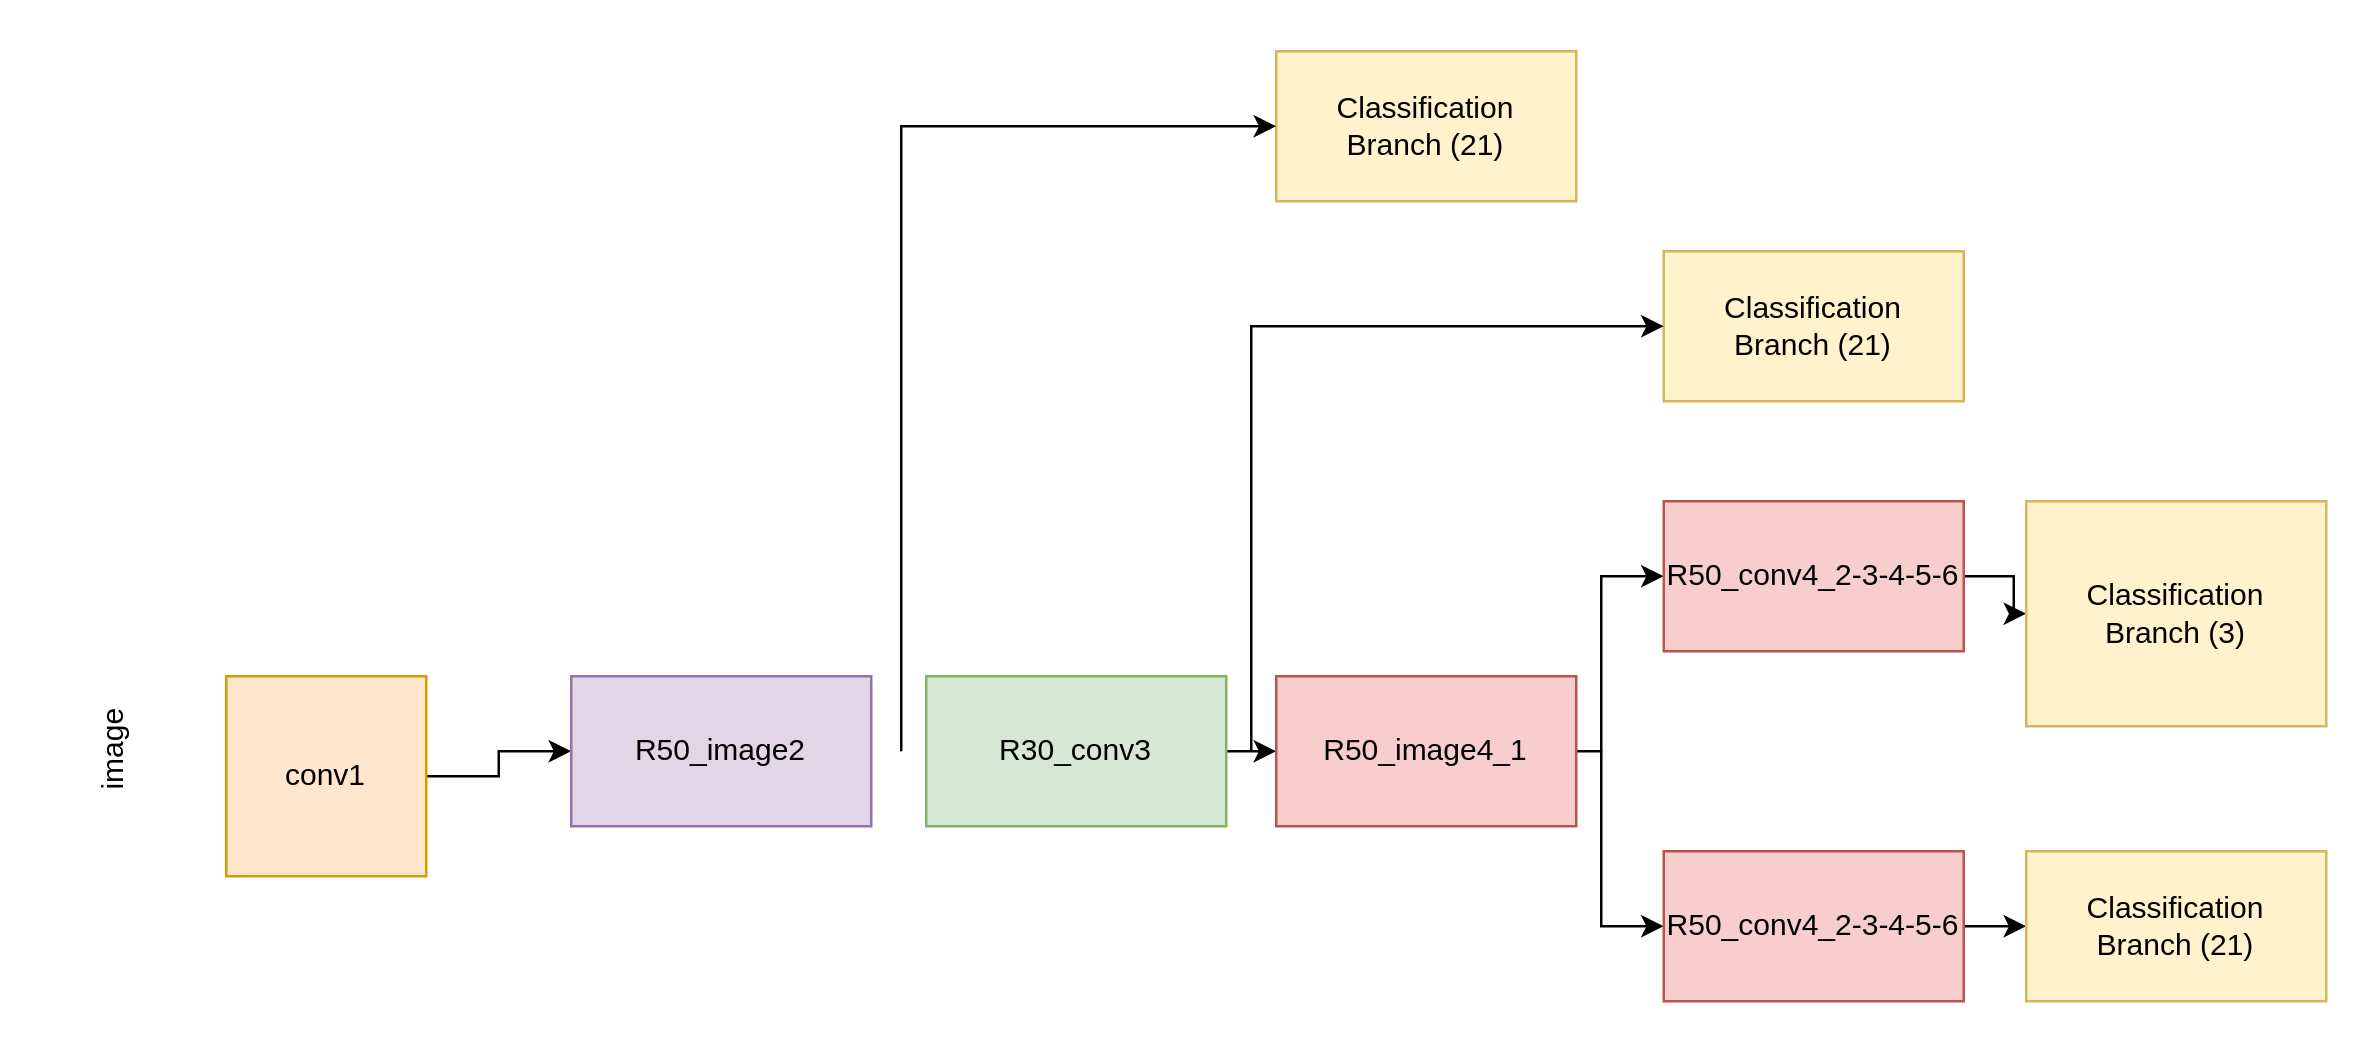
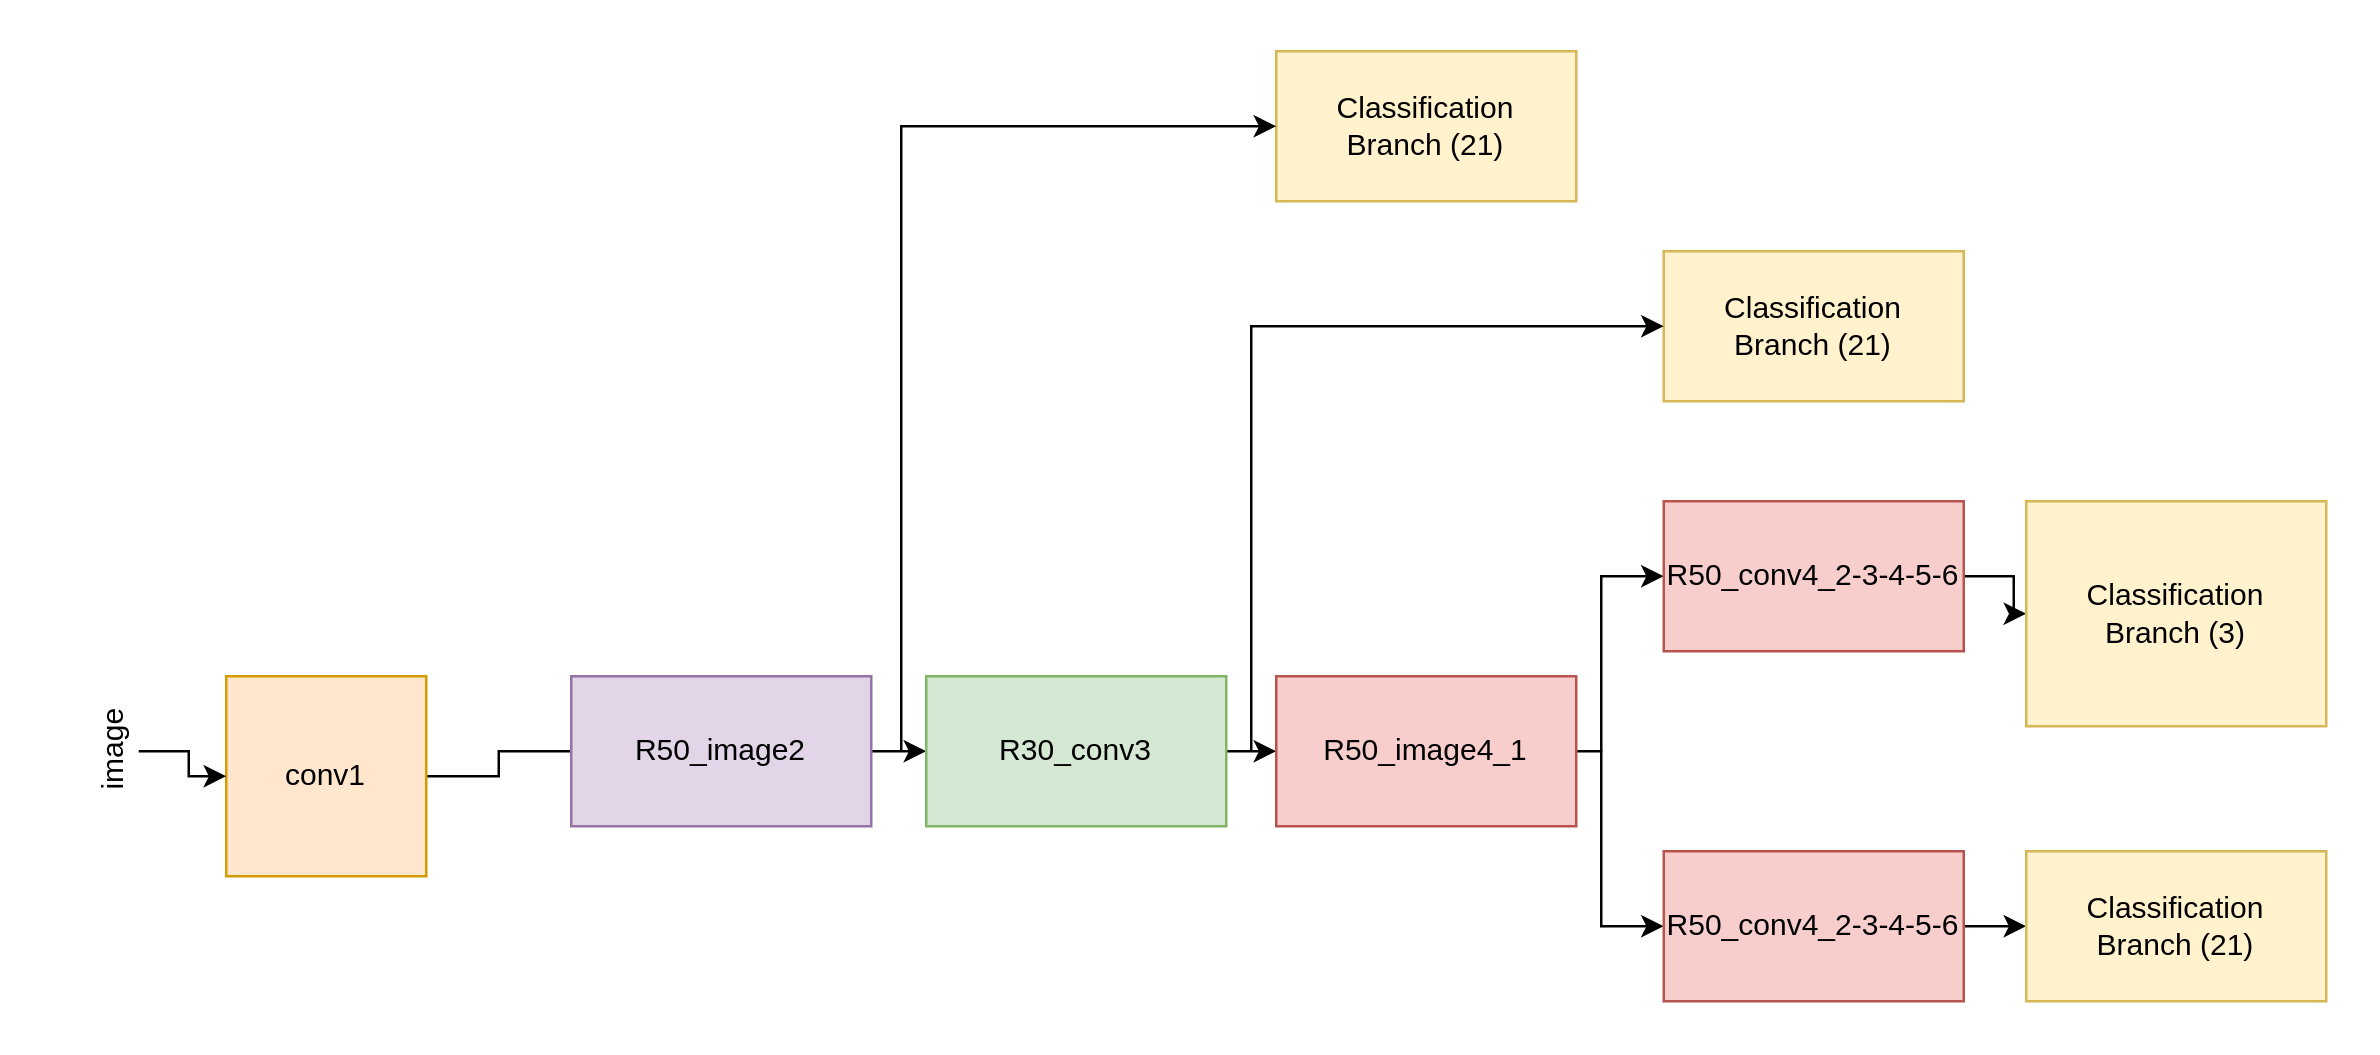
none -> (187, 751)
(553, 751) -> (560, 751)
none -> (883, 751)
